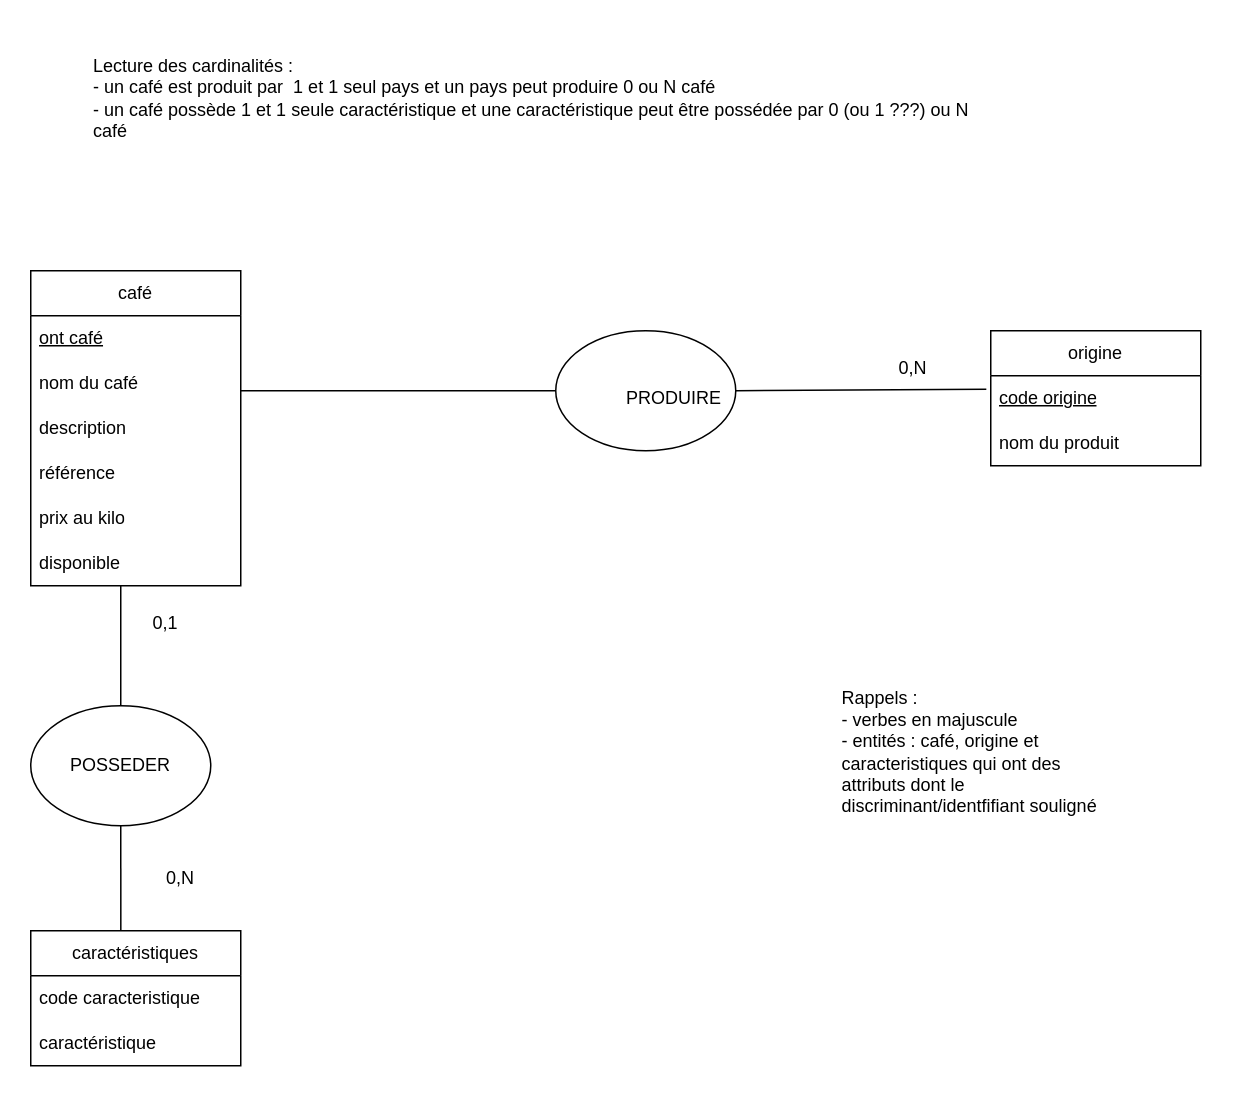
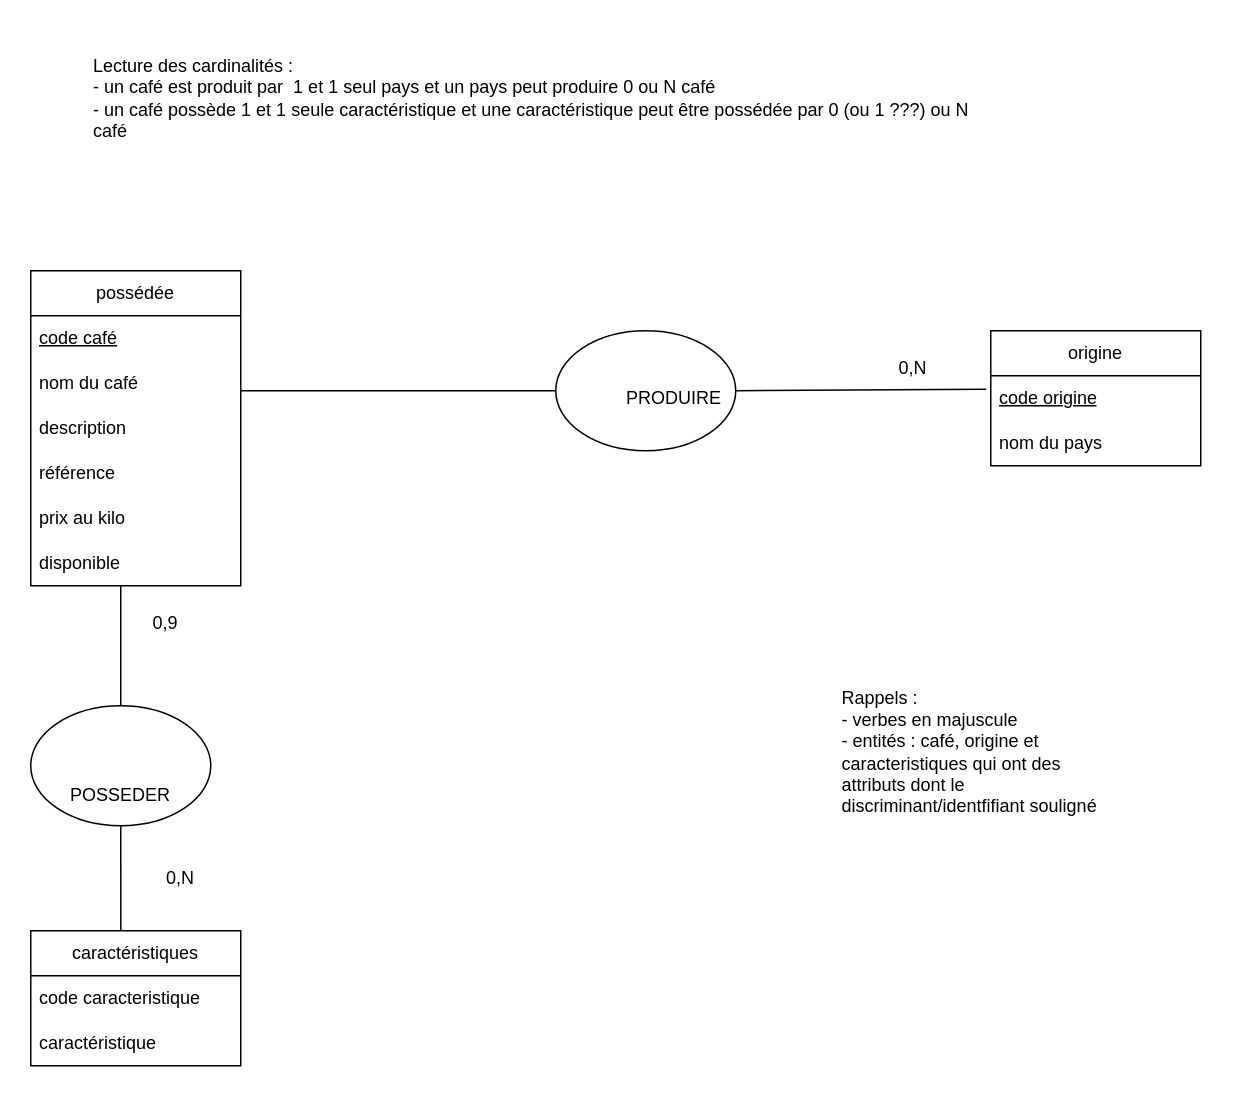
(136, 293) -> (136, 293)
(78, 338) -> (83, 338)
(1063, 443) -> (1051, 443)
(166, 623) -> (166, 623)
(121, 766) -> (121, 796)
